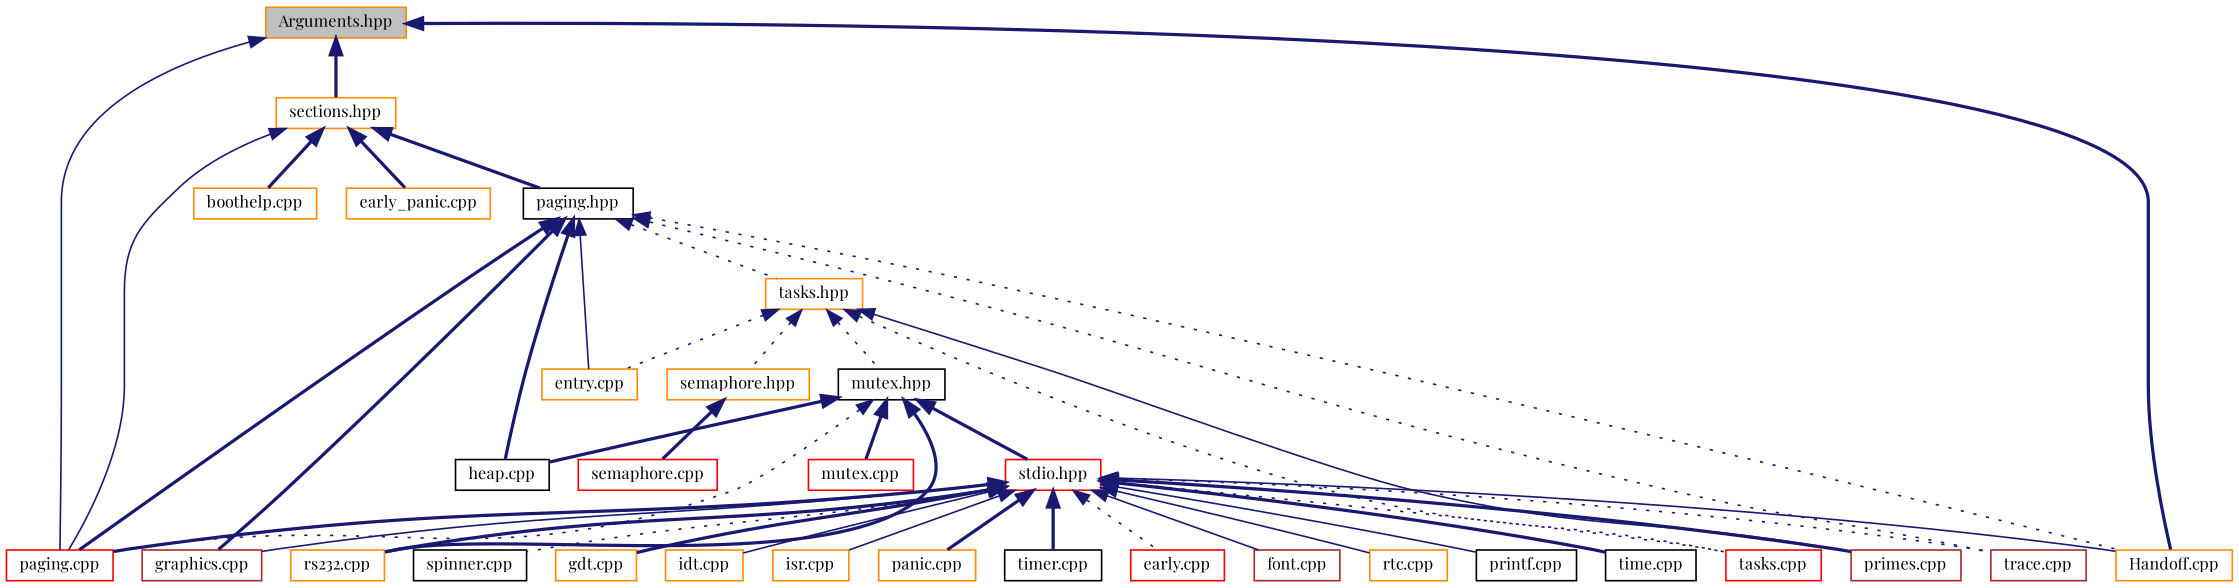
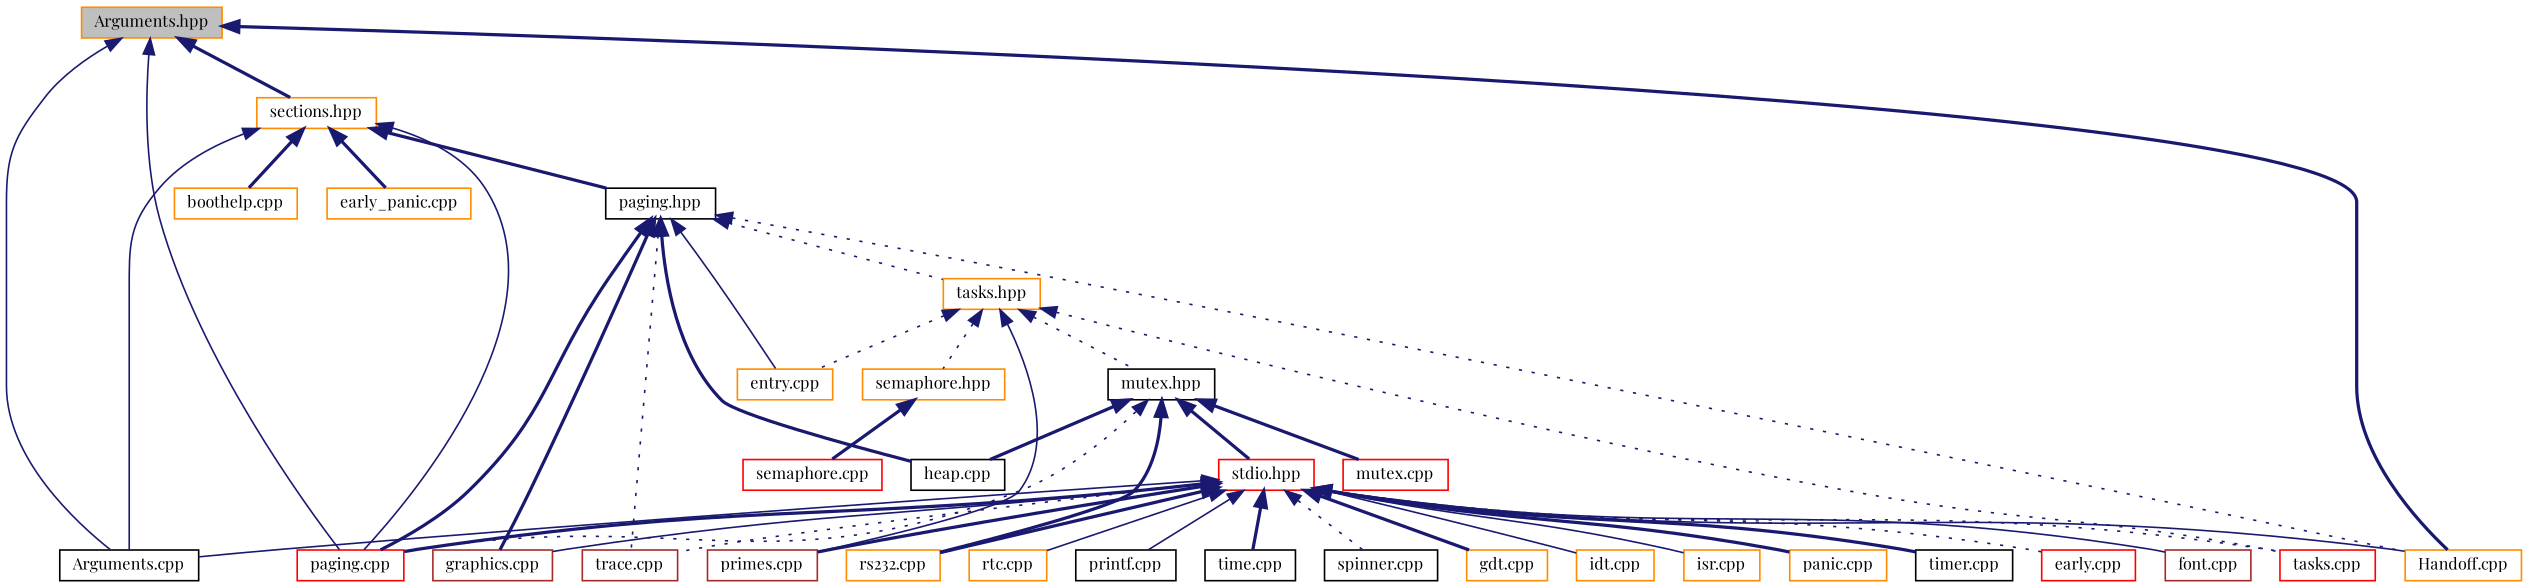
none -> (129, 565)
